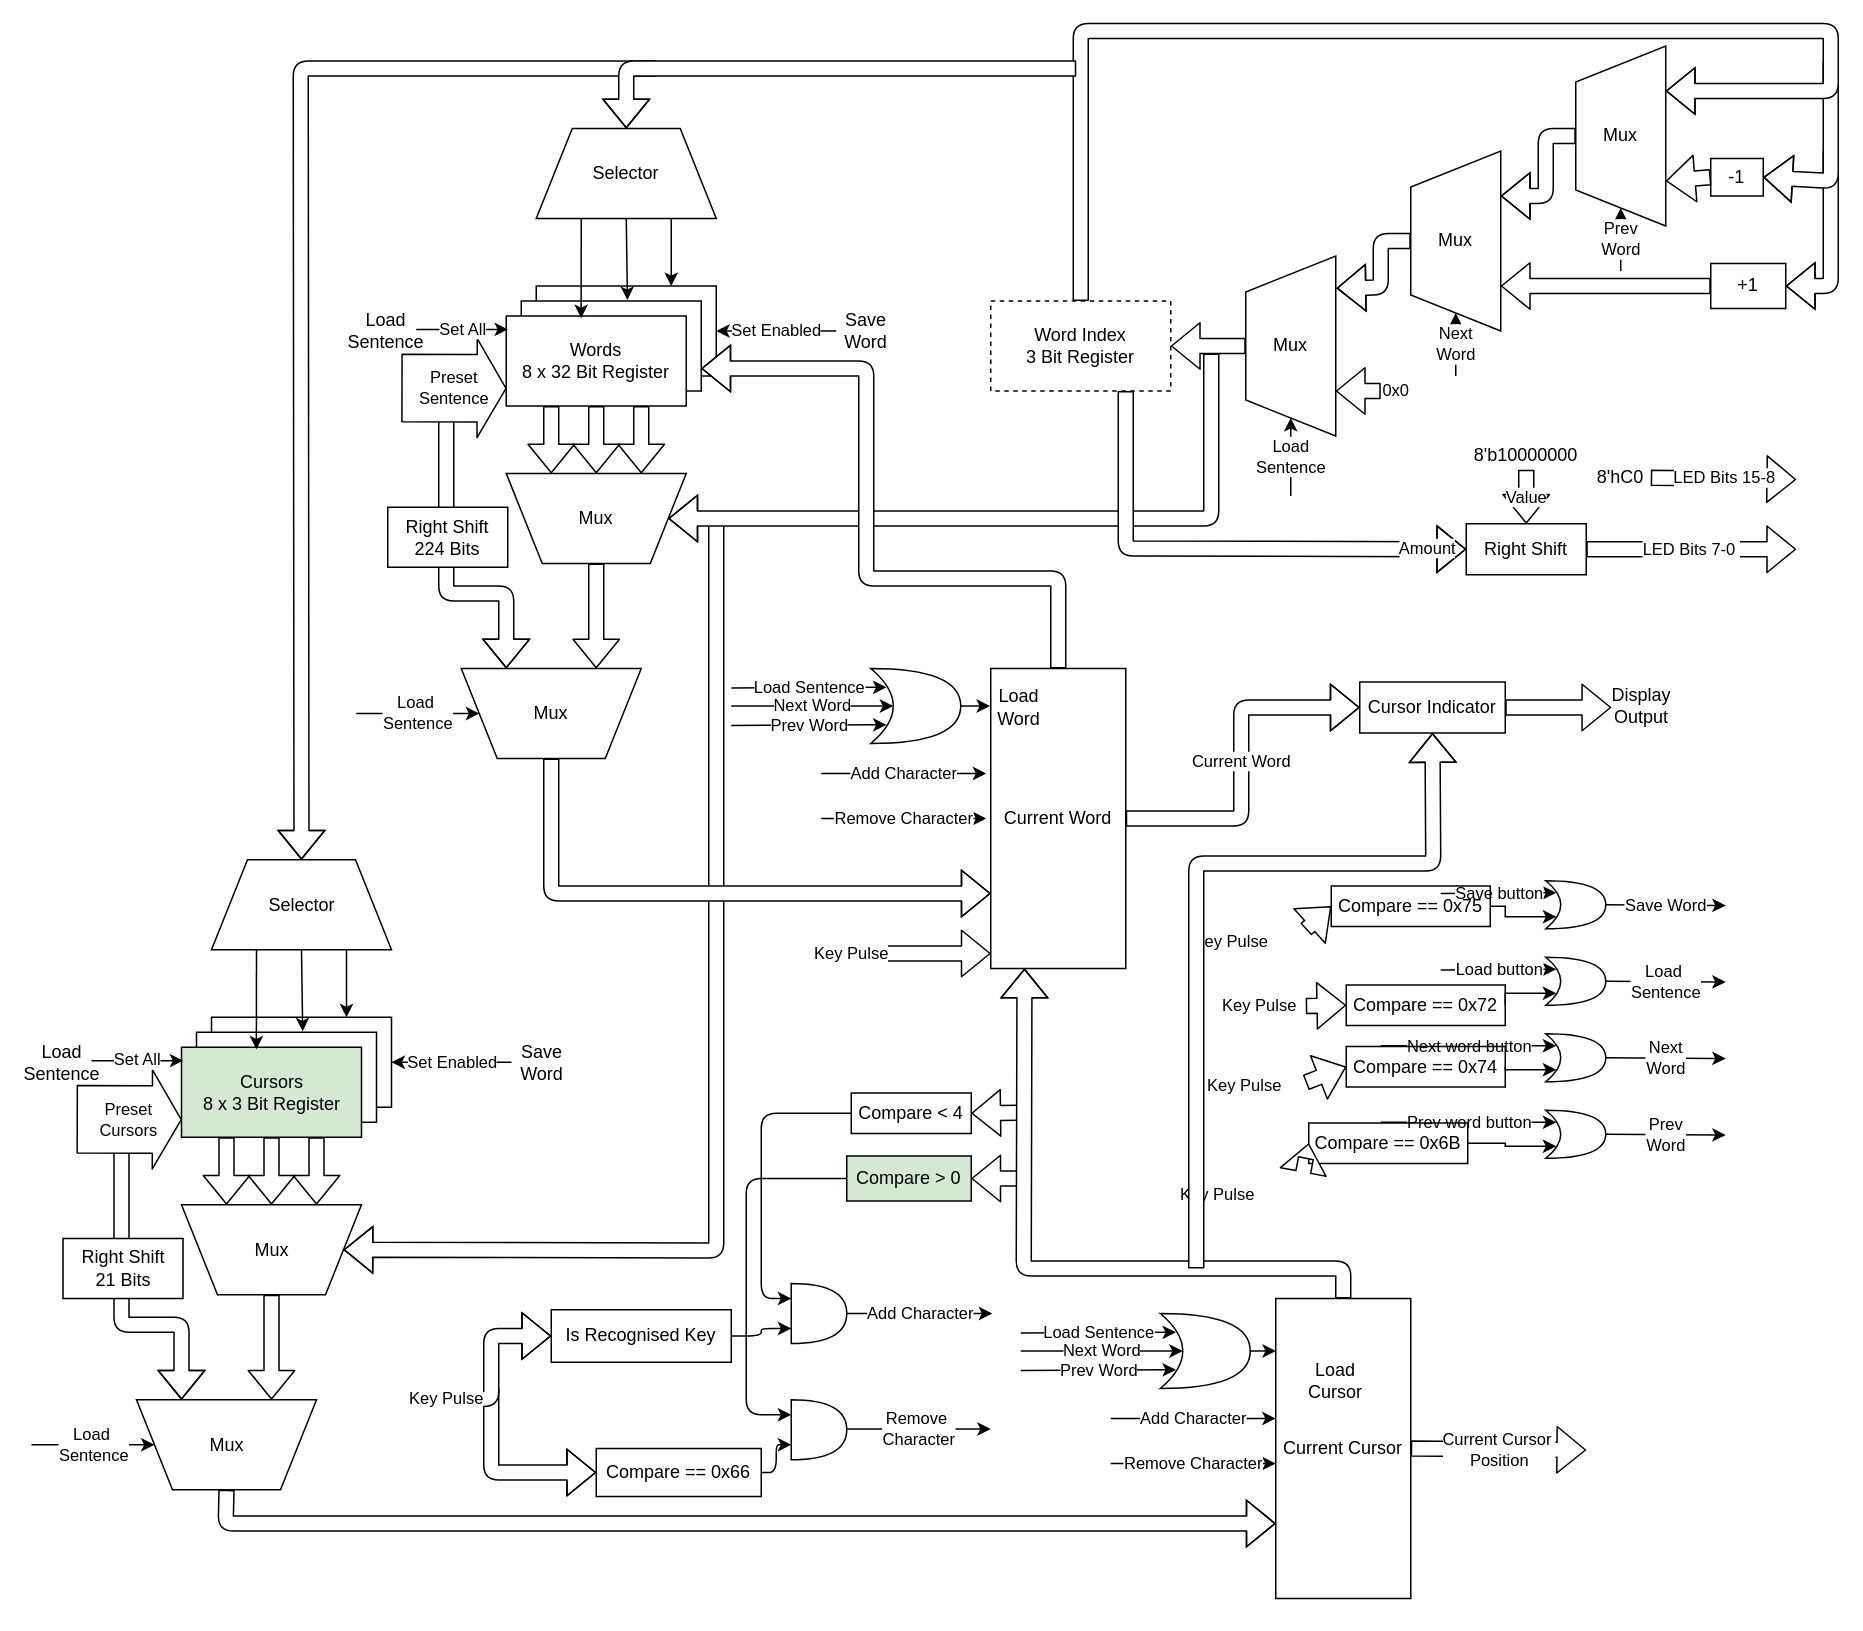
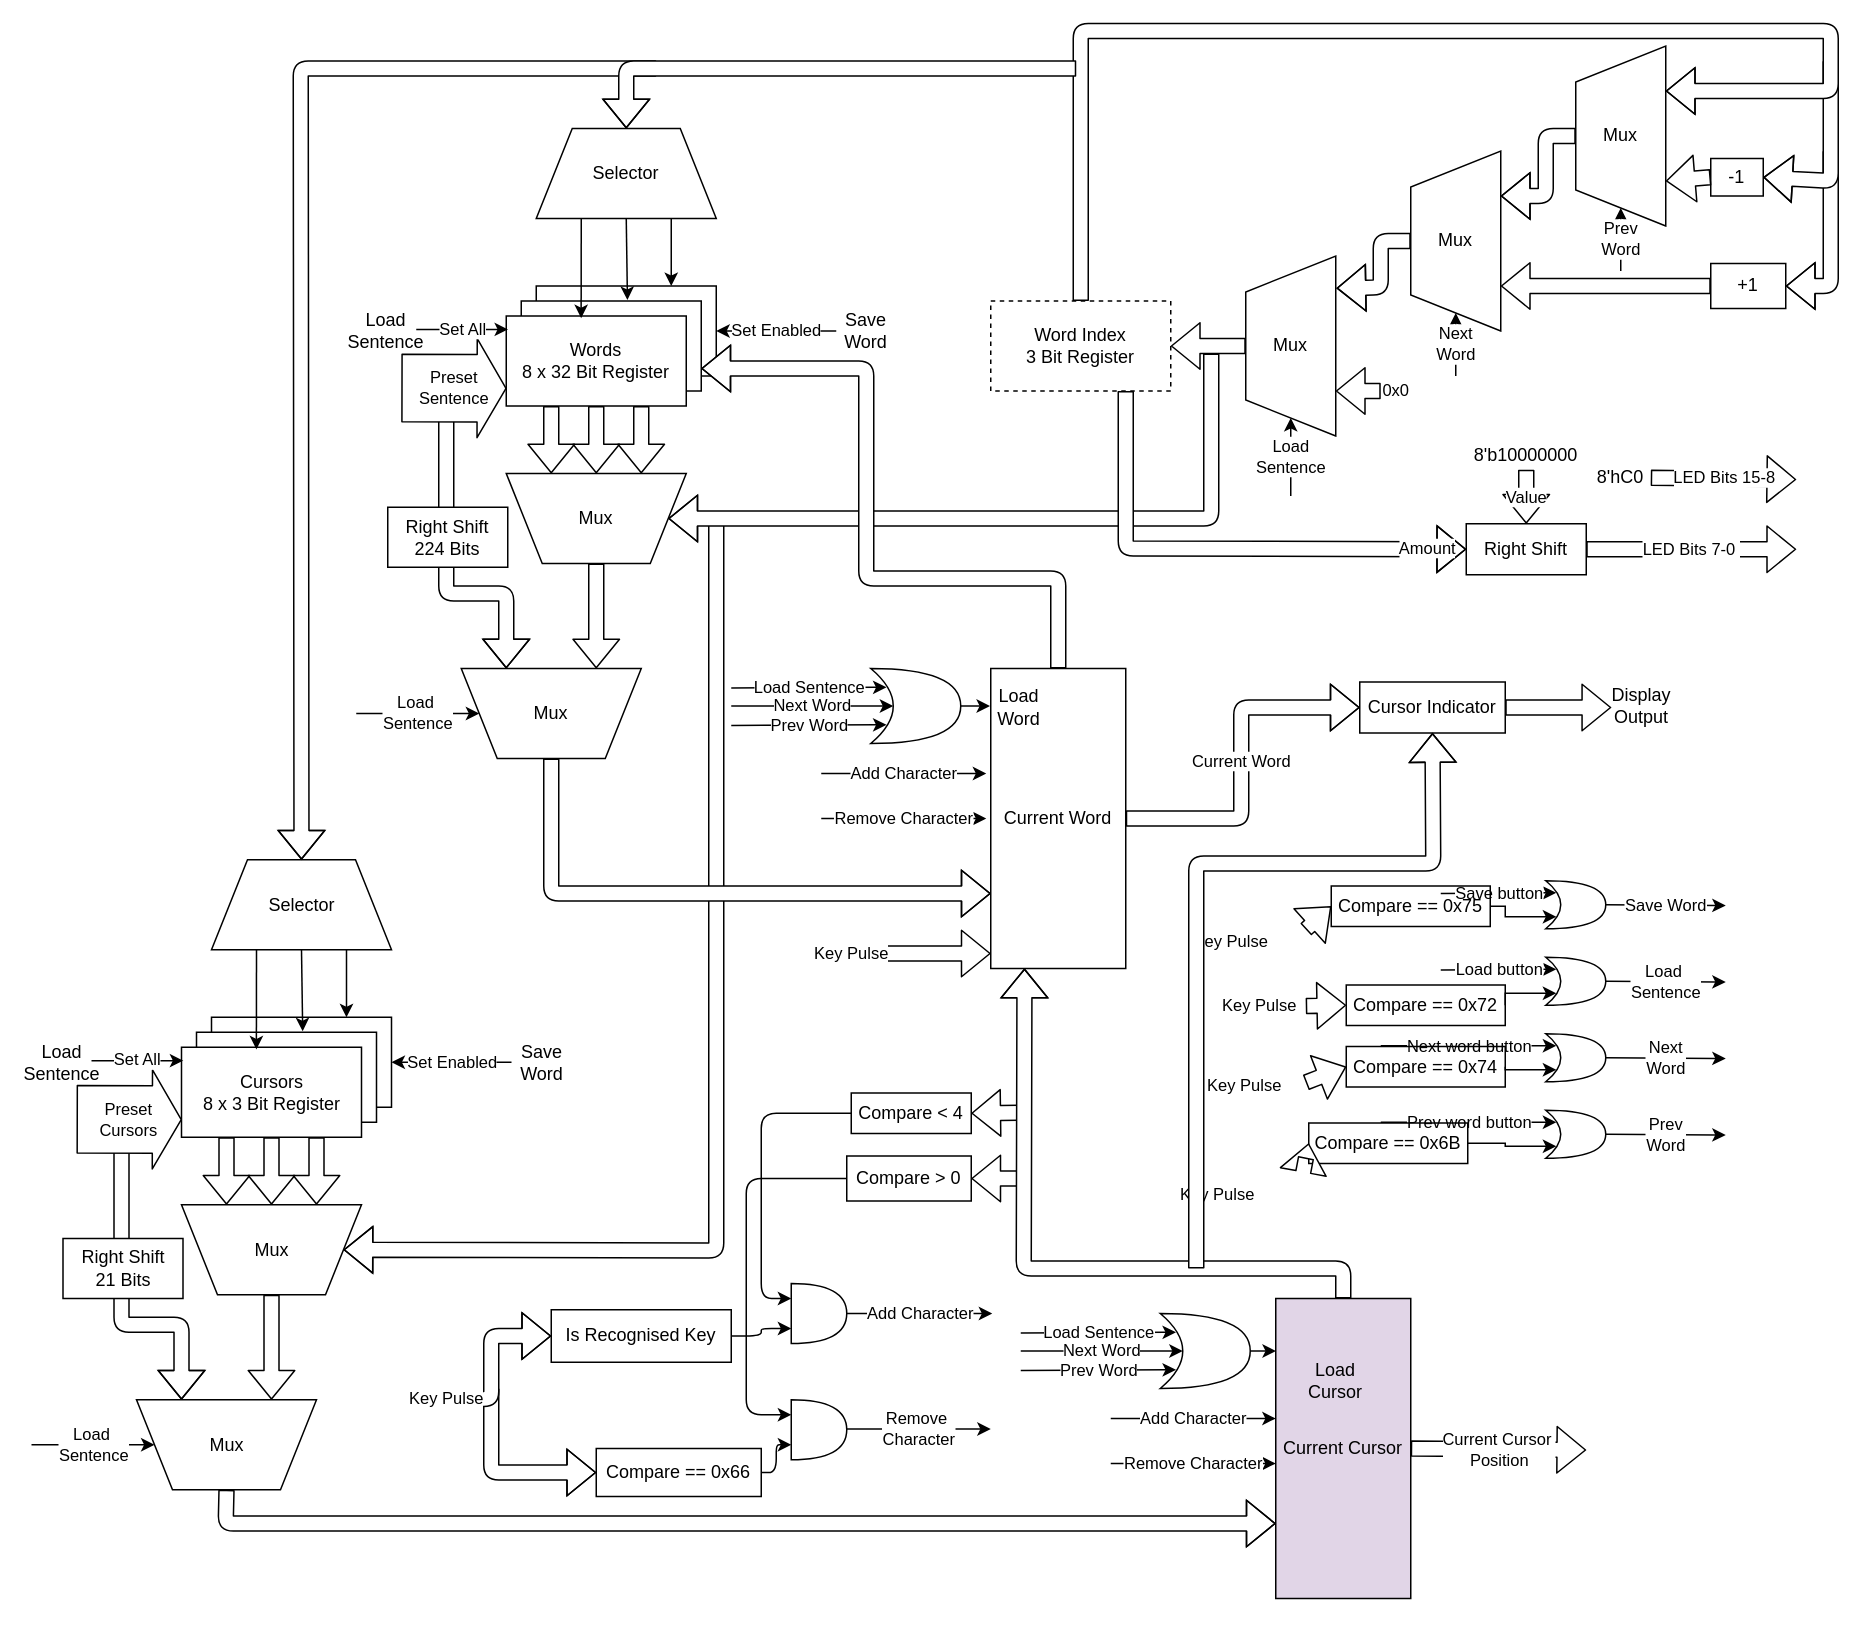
(272, 1092) -> (272, 1092)
(909, 1178) -> (909, 1178)
(1343, 1448) -> (1343, 1448)
